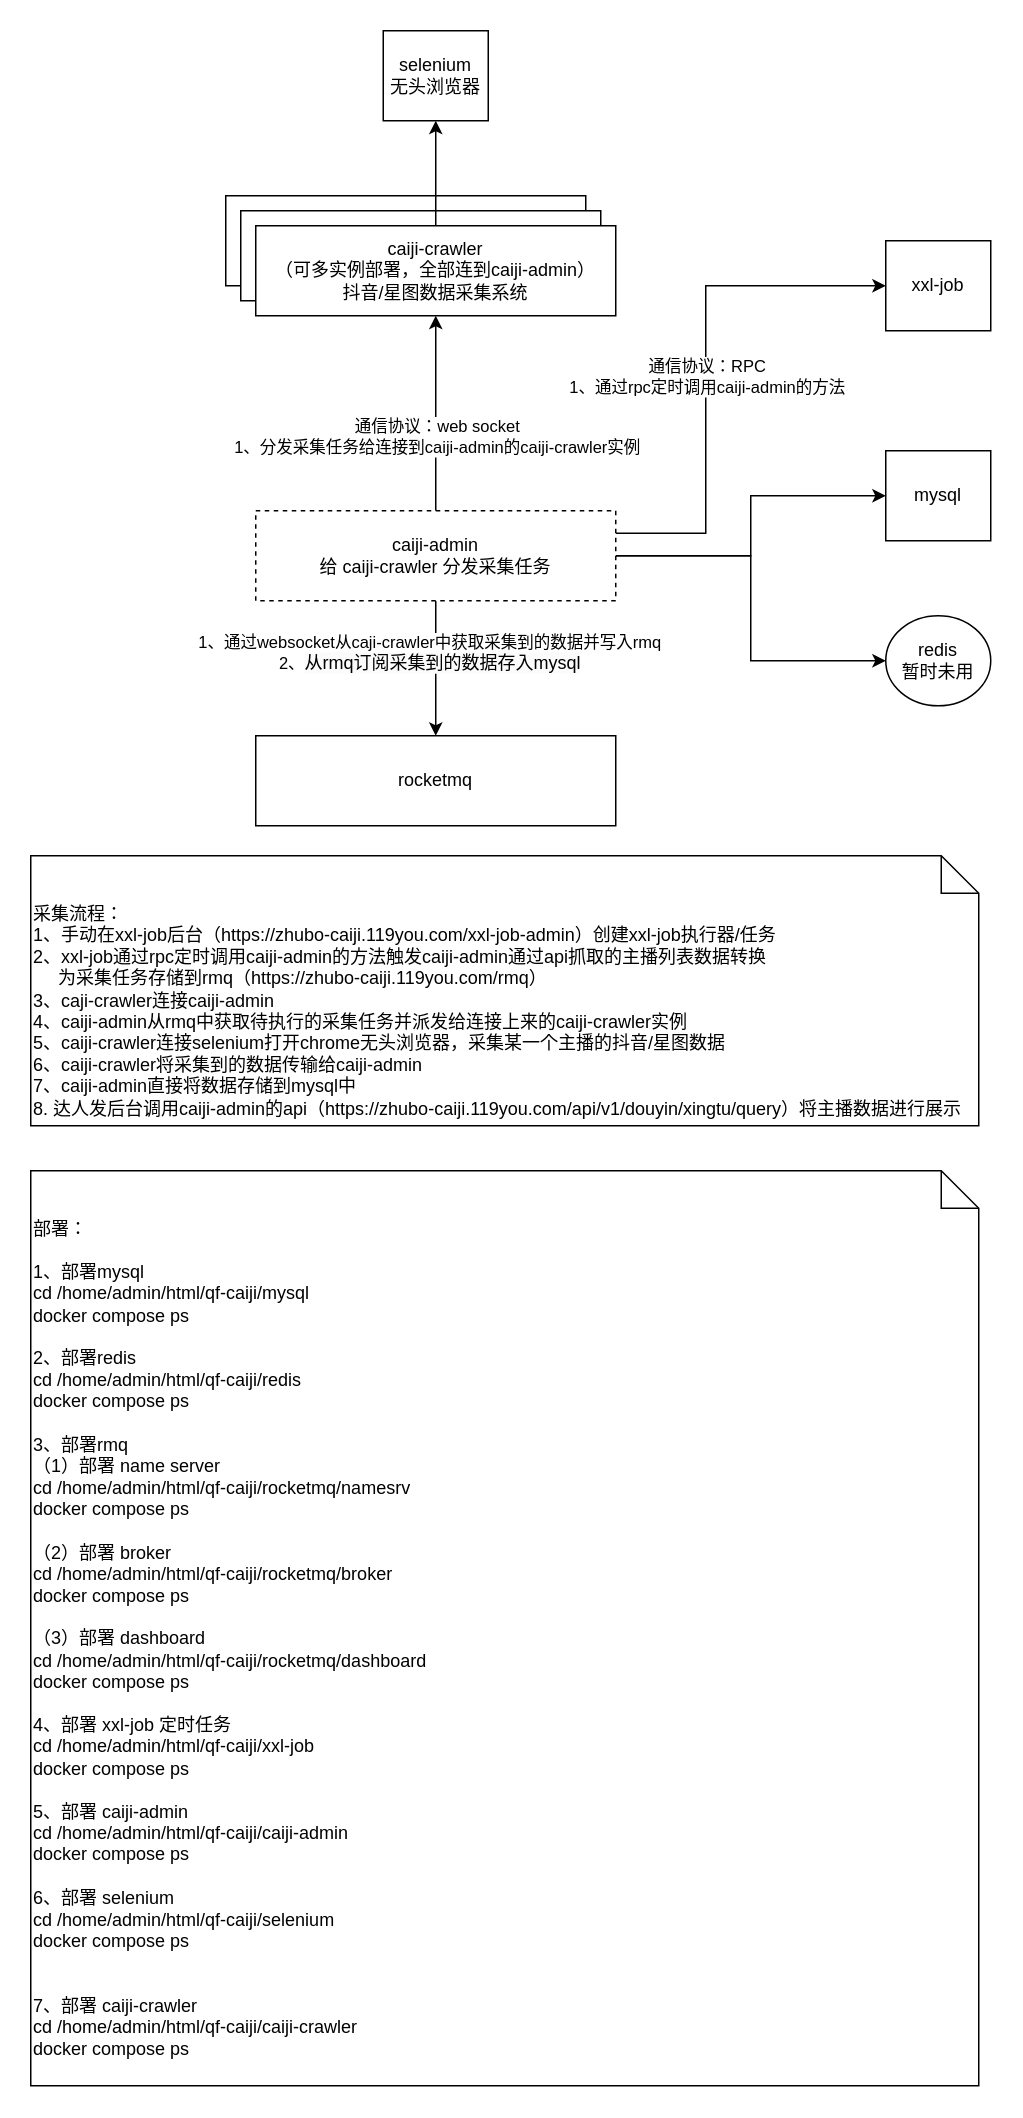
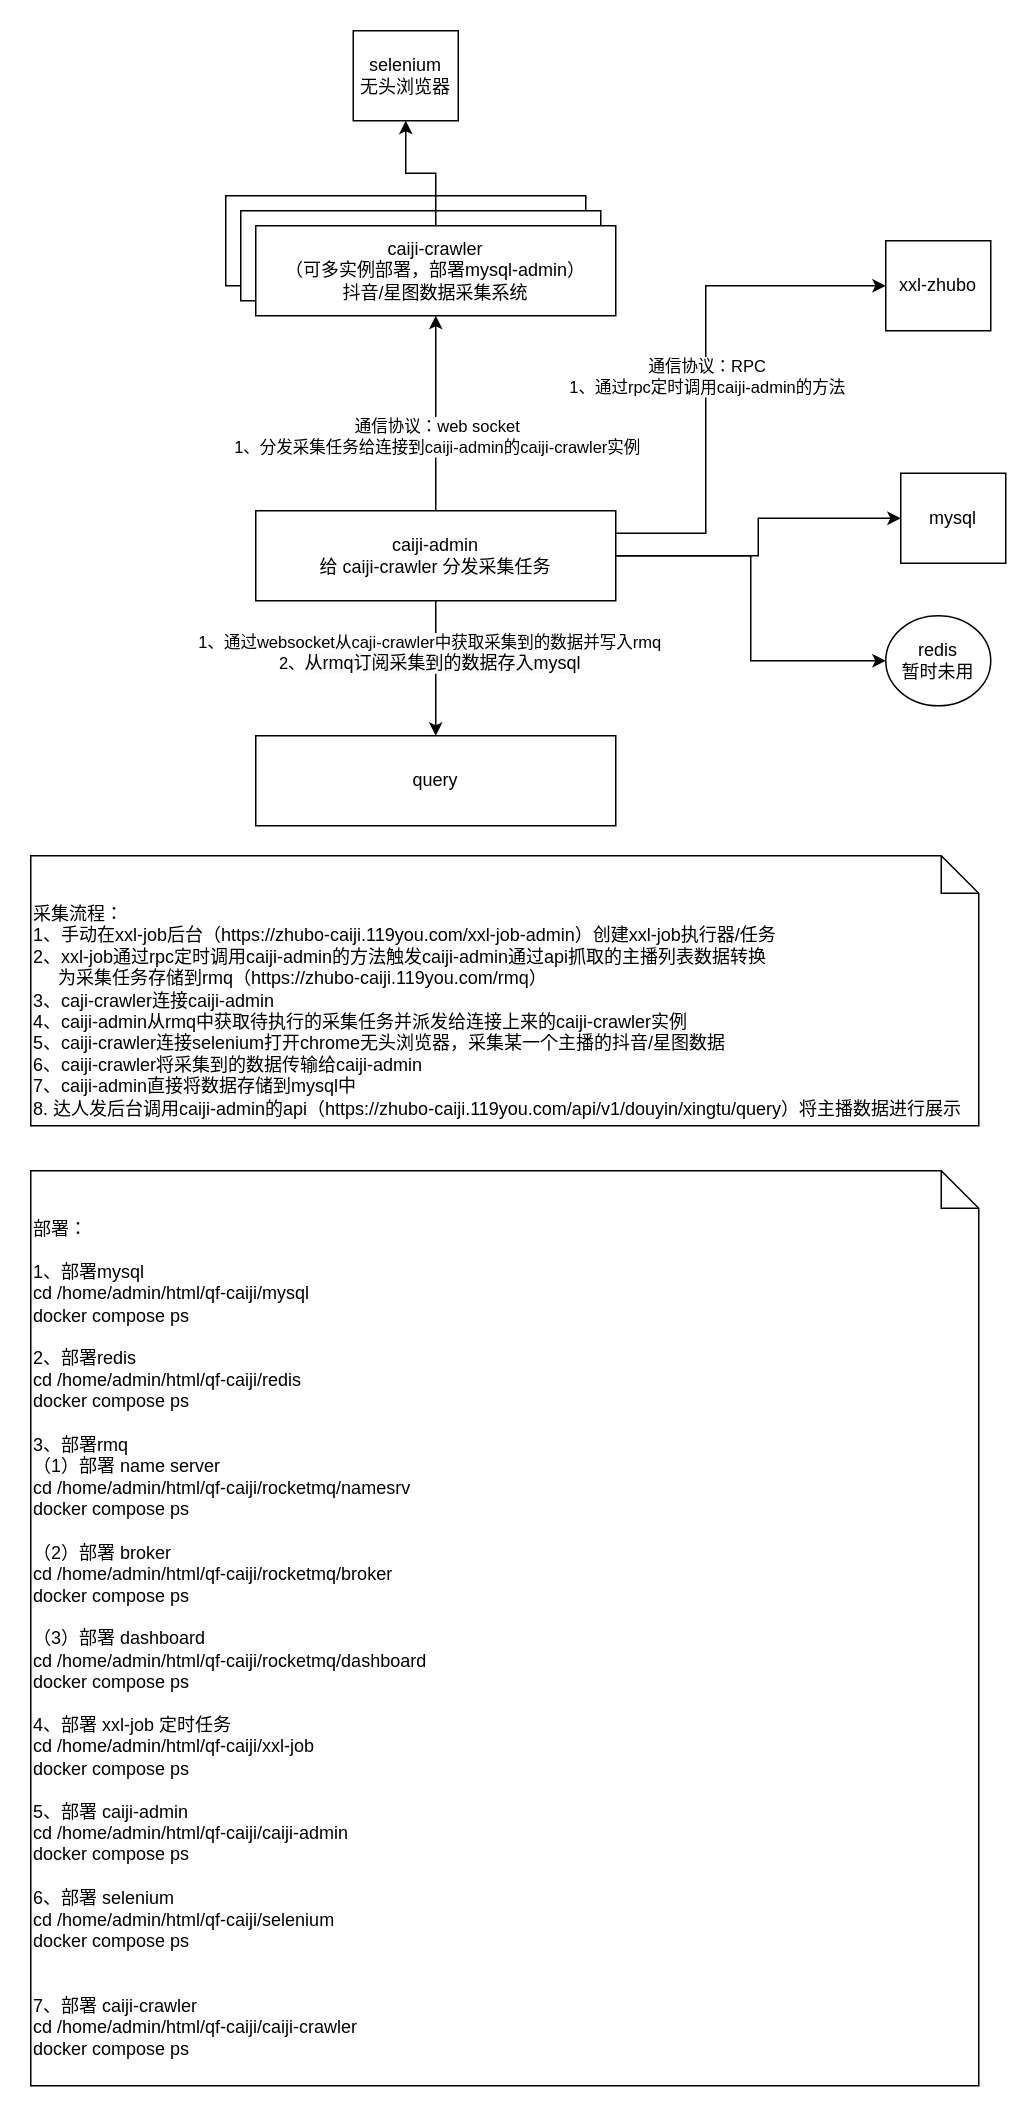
(436, 76) -> (406, 76)
(436, 271) -> (436, 271)
(938, 286) -> (938, 286)
(938, 496) -> (953, 518)
(436, 556) -> (436, 556)
(436, 781) -> (436, 781)
